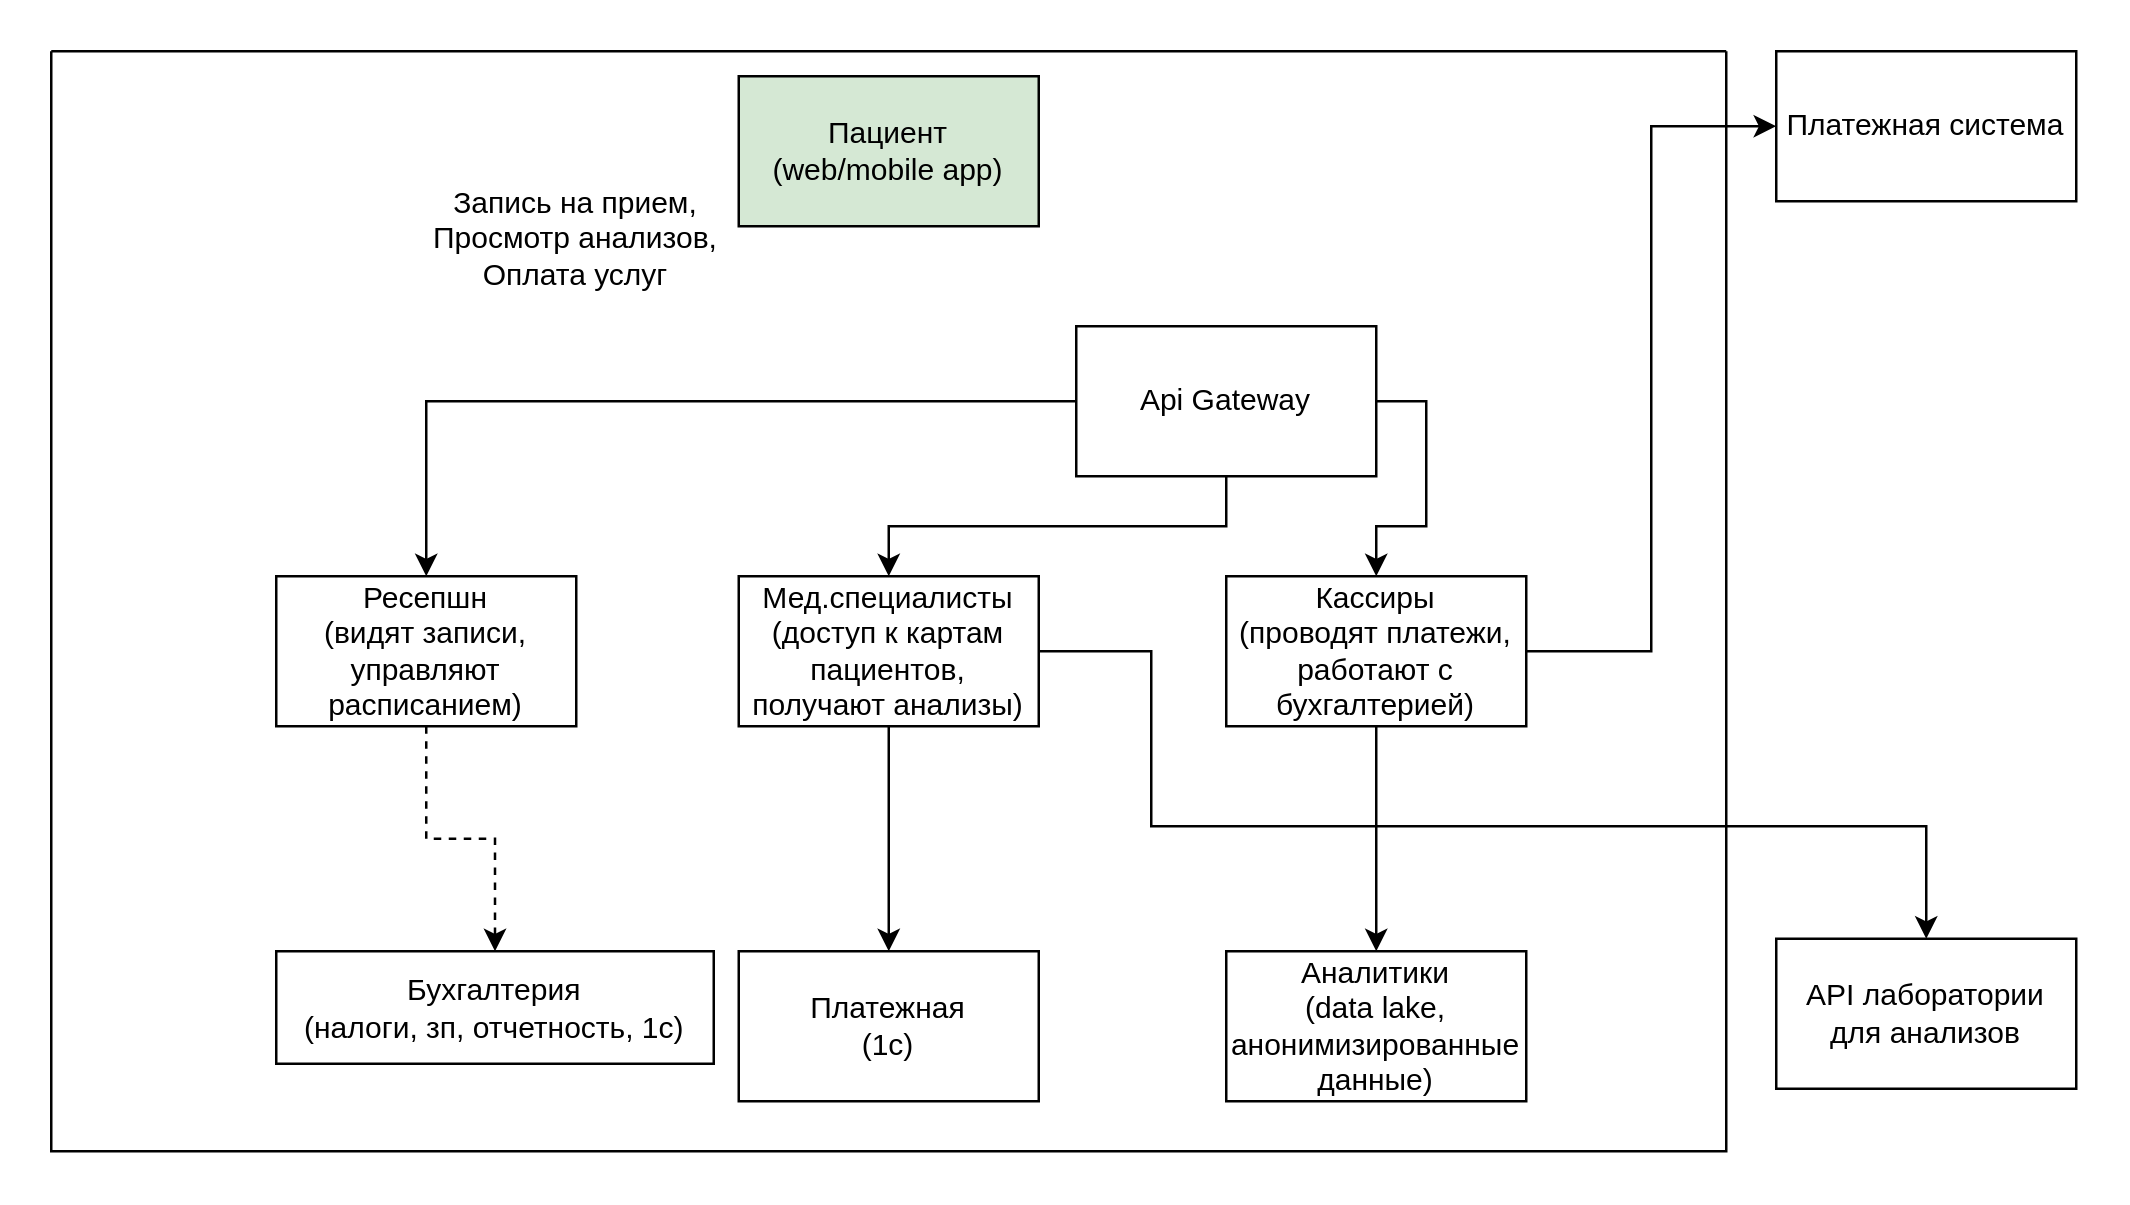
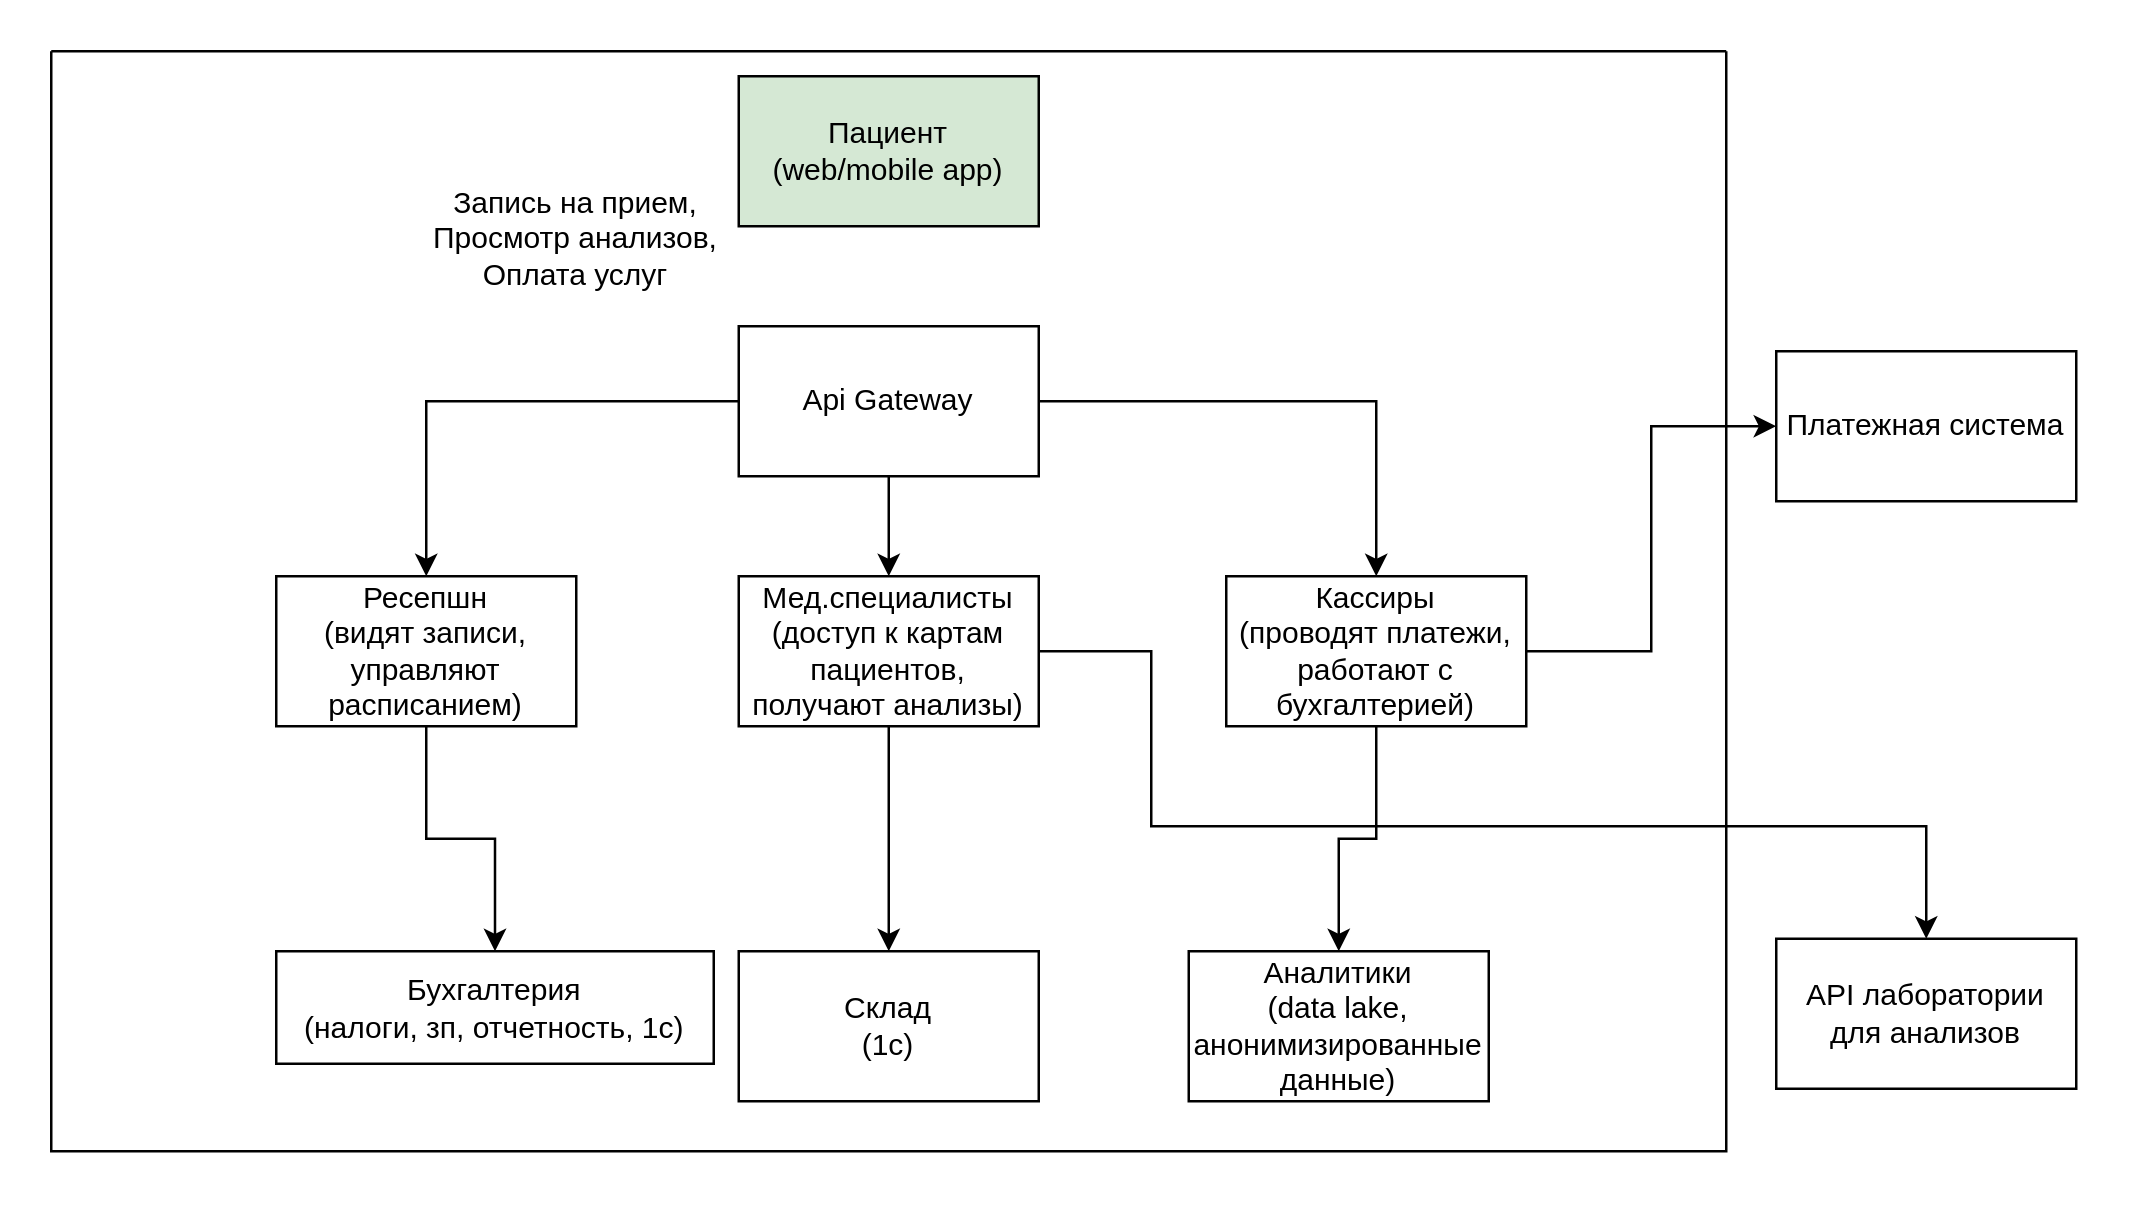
(1926, 126) -> (1926, 426)
(1226, 401) -> (889, 401)
(450, 839) -> (450, 839)
(889, 1026) -> (889, 1026)
(1376, 1026) -> (1339, 1026)
